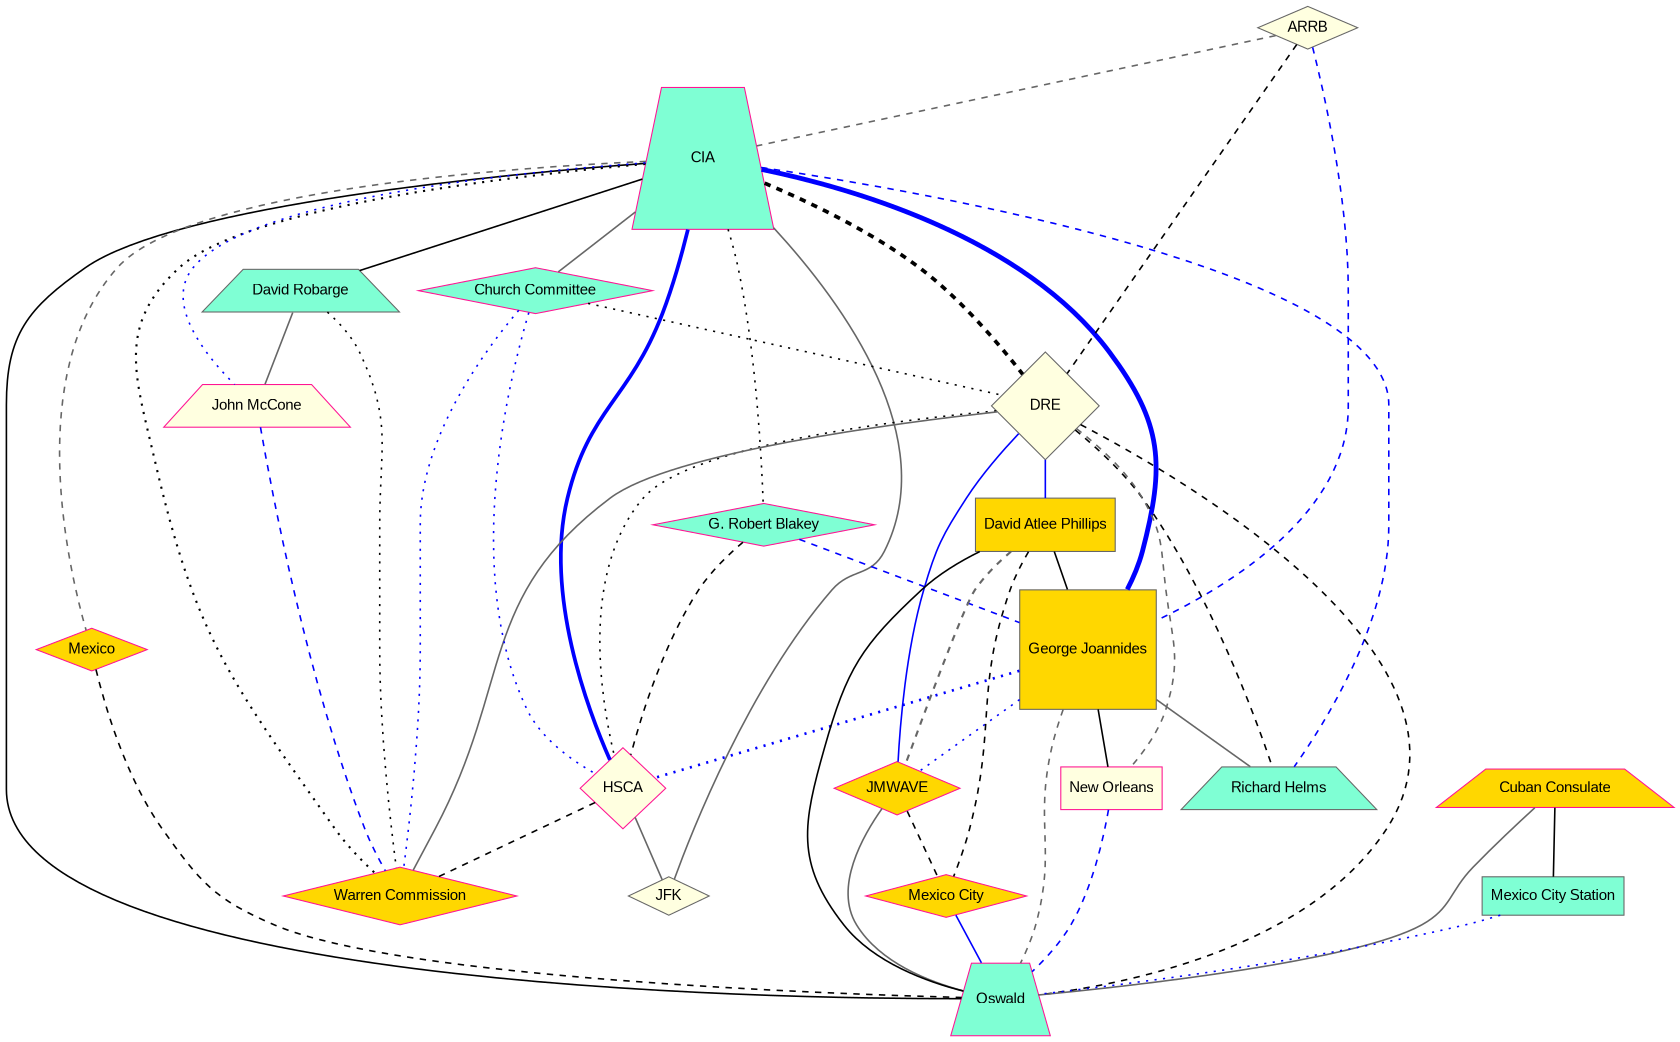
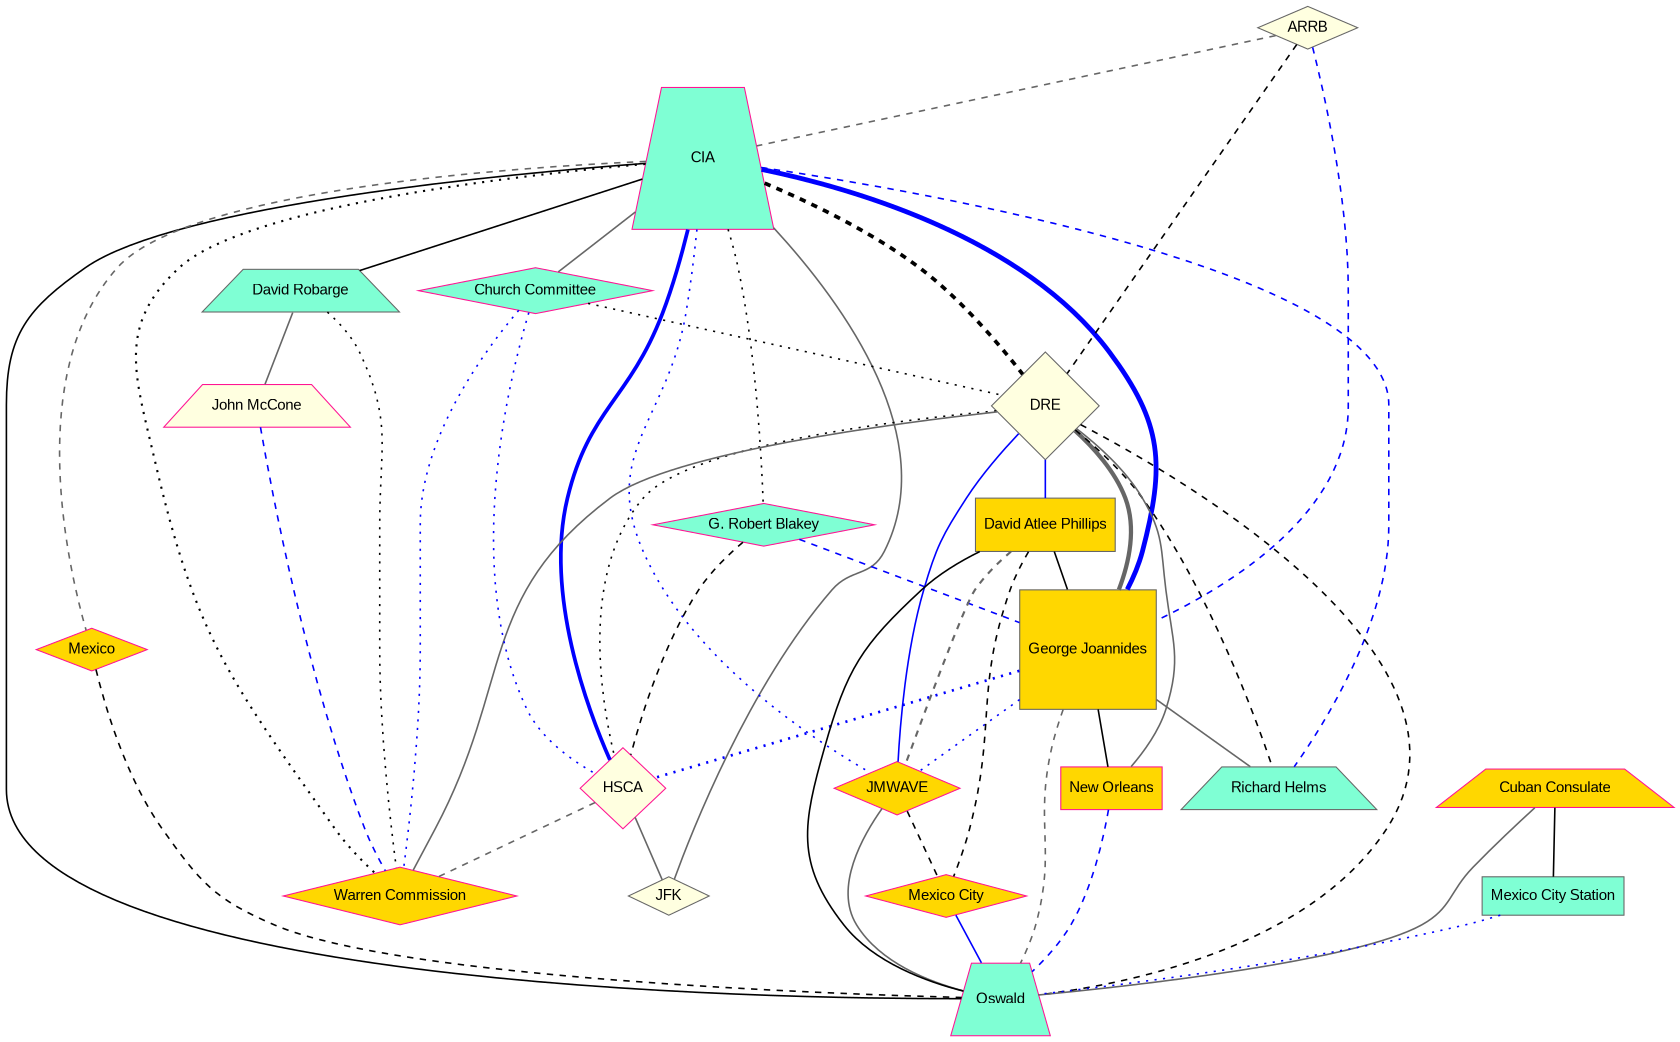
(345, 203) -> (641, 546)
none -> (1127, 502)
(1166, 588) -> (1166, 588)
(1111, 788) -> (1111, 788)
(517, 840) -> (517, 840)
